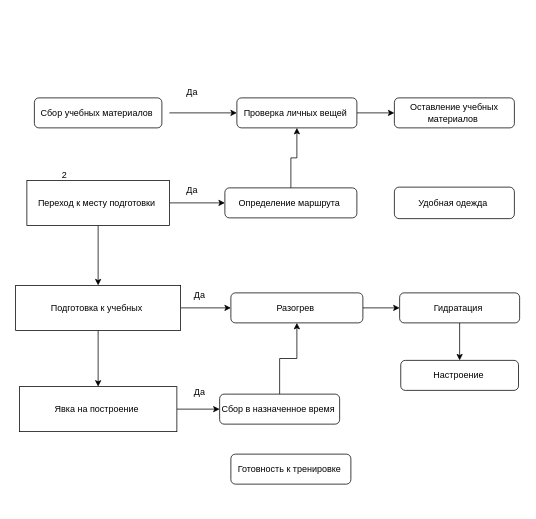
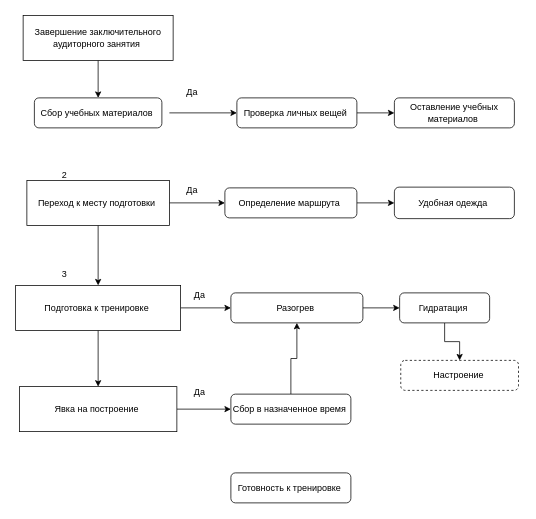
none -> (98, 38)
none -> (98, 91)
(297, 158) -> (387, 203)
none -> (64, 274)
(98, 308) -> (98, 308)
(459, 308) -> (444, 308)
(459, 375) -> (459, 375)
(279, 409) -> (291, 409)
(291, 469) -> (291, 488)
